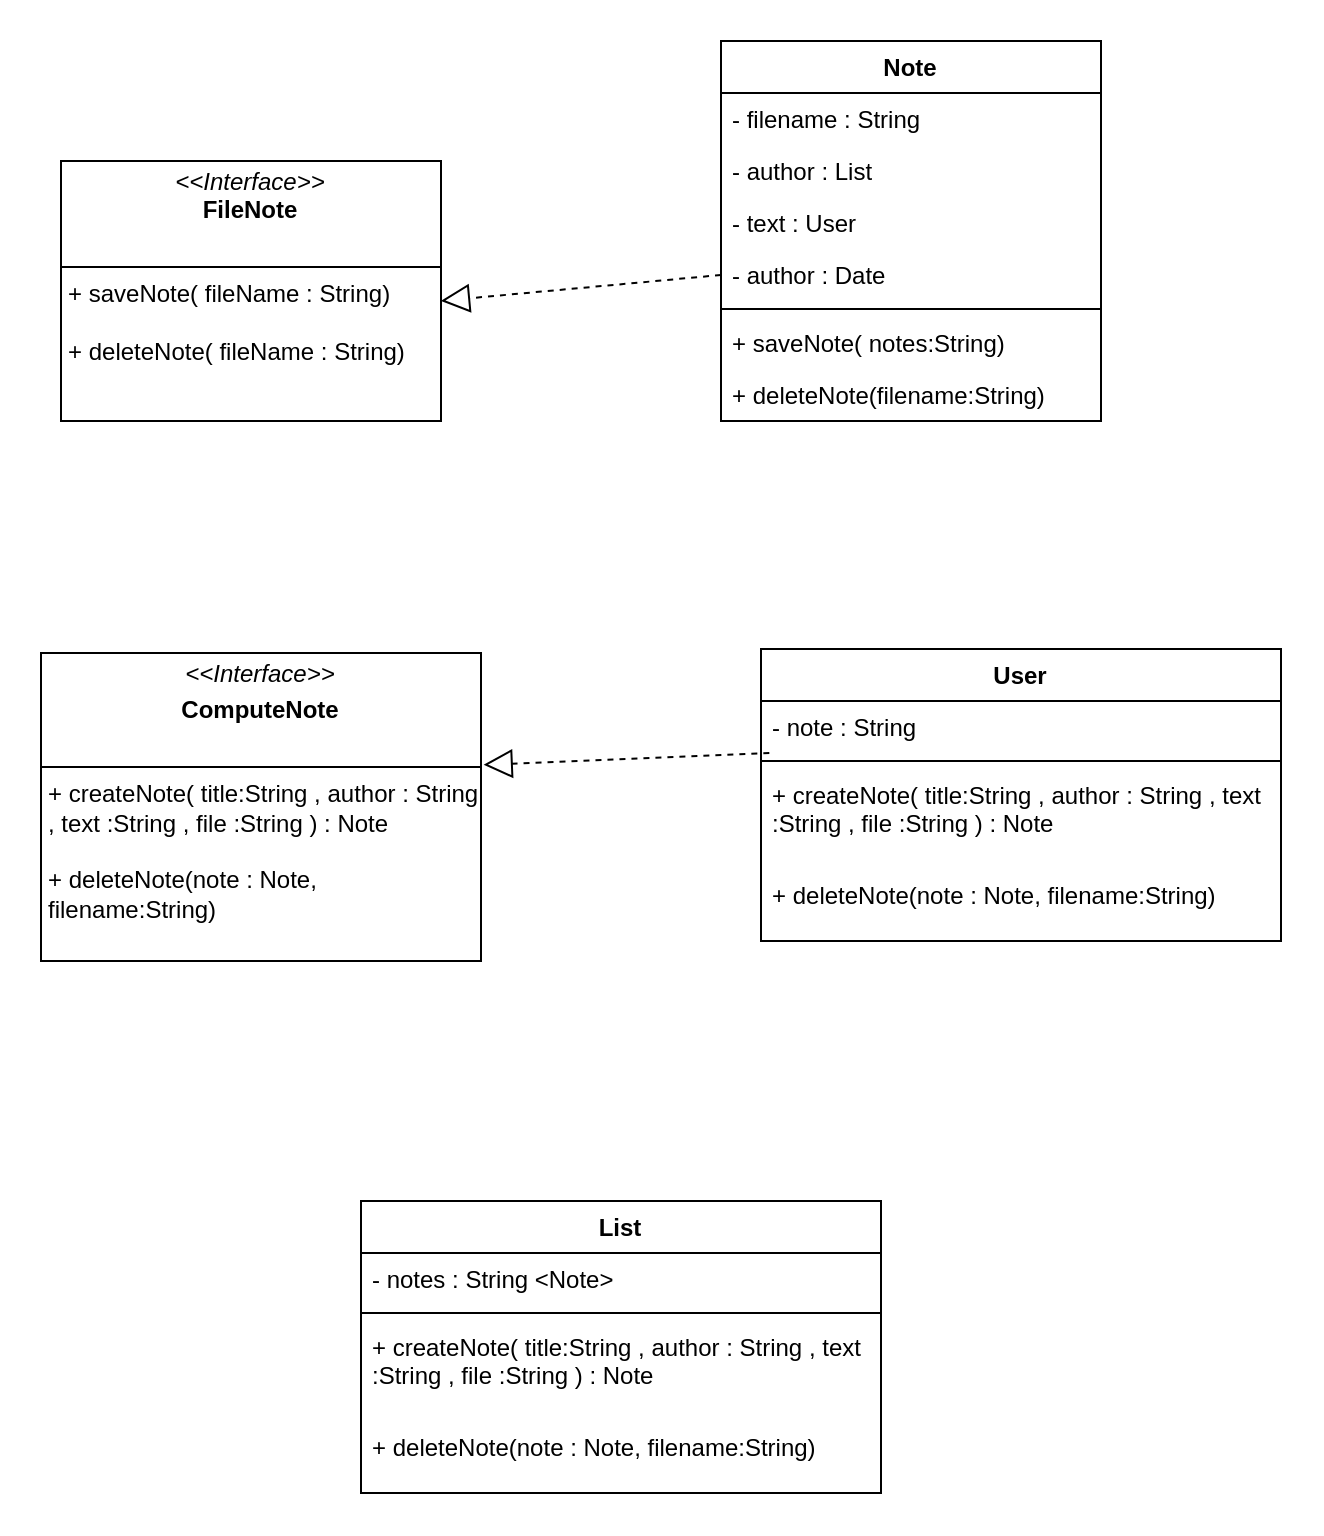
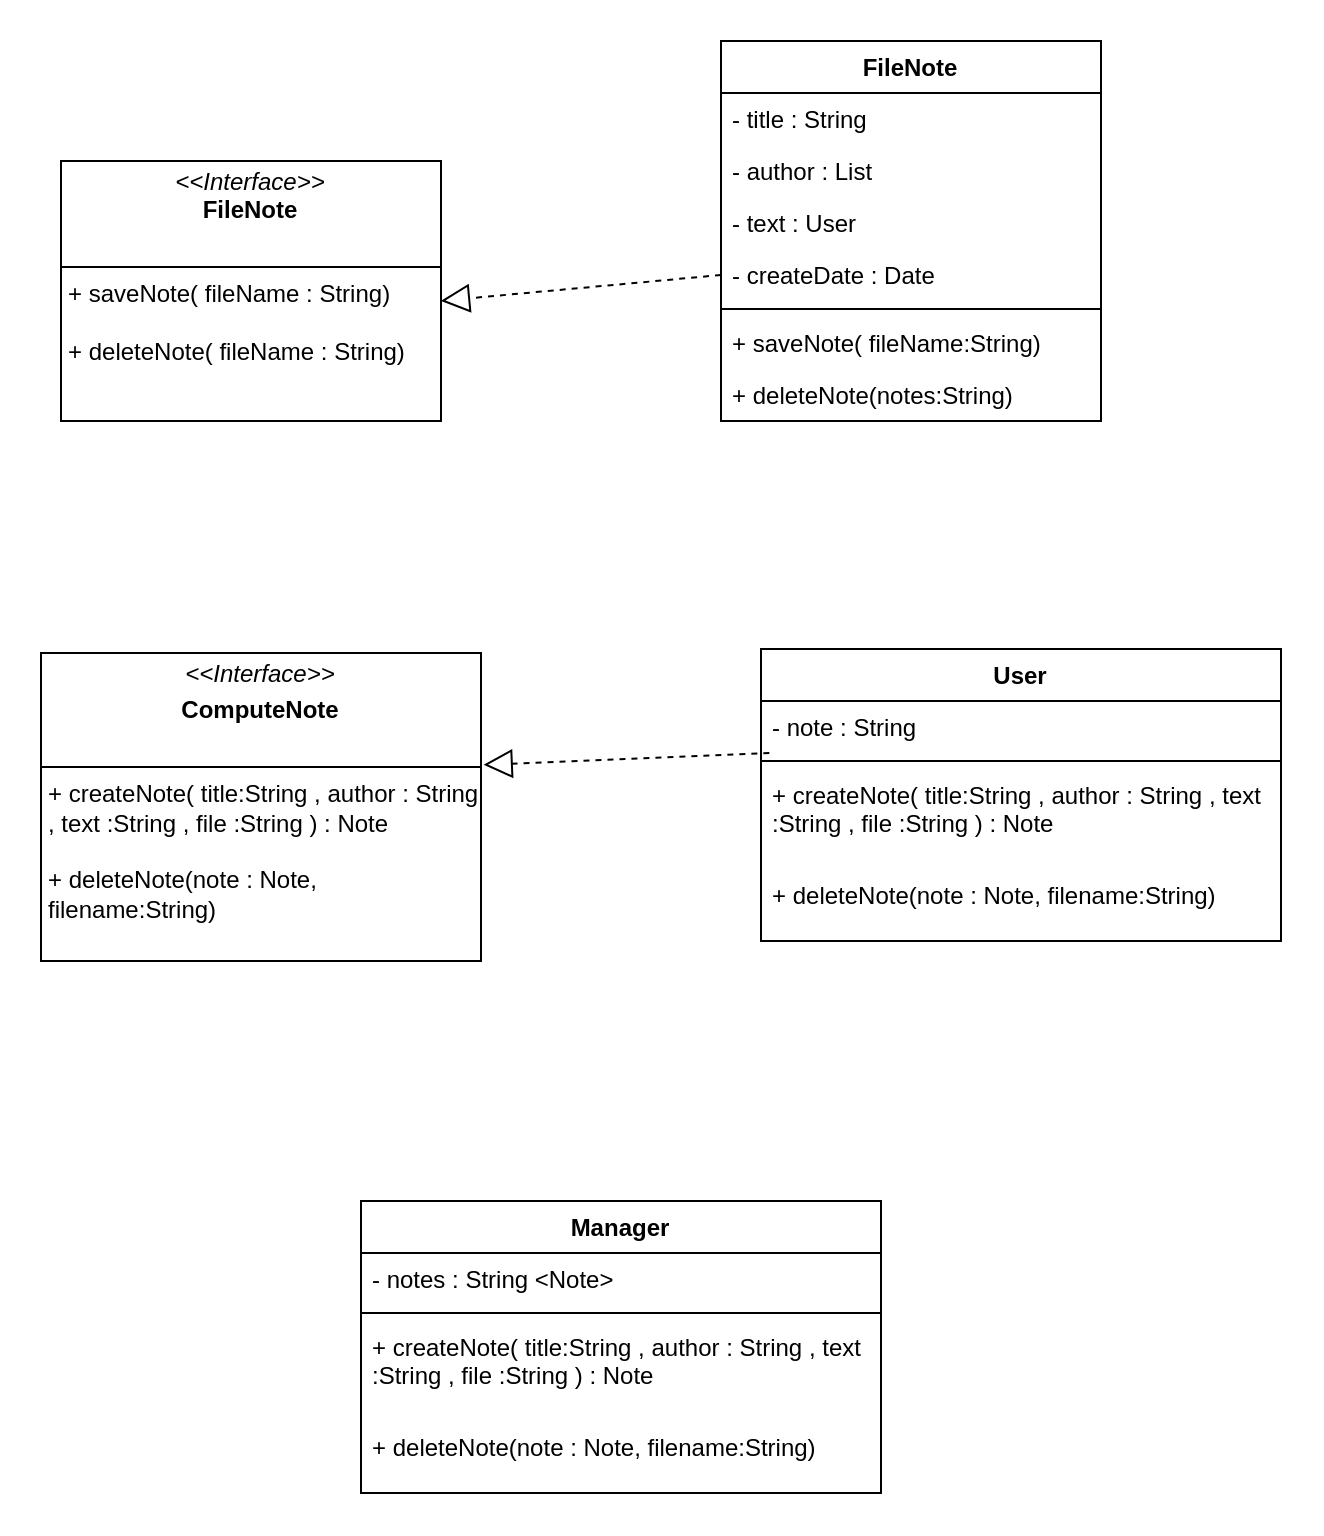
(911, 69) -> (911, 69)
(839, 121) -> (819, 121)
(821, 277) -> (848, 277)
(889, 345) -> (902, 345)
(909, 397) -> (895, 397)
(621, 1229) -> (621, 1229)
